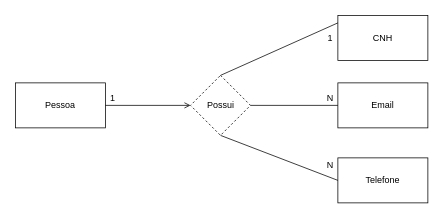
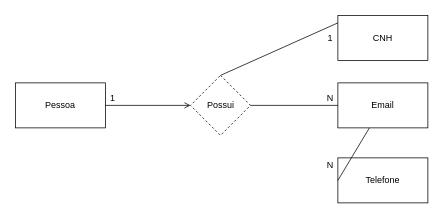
(280, 158) -> (353, 155)
